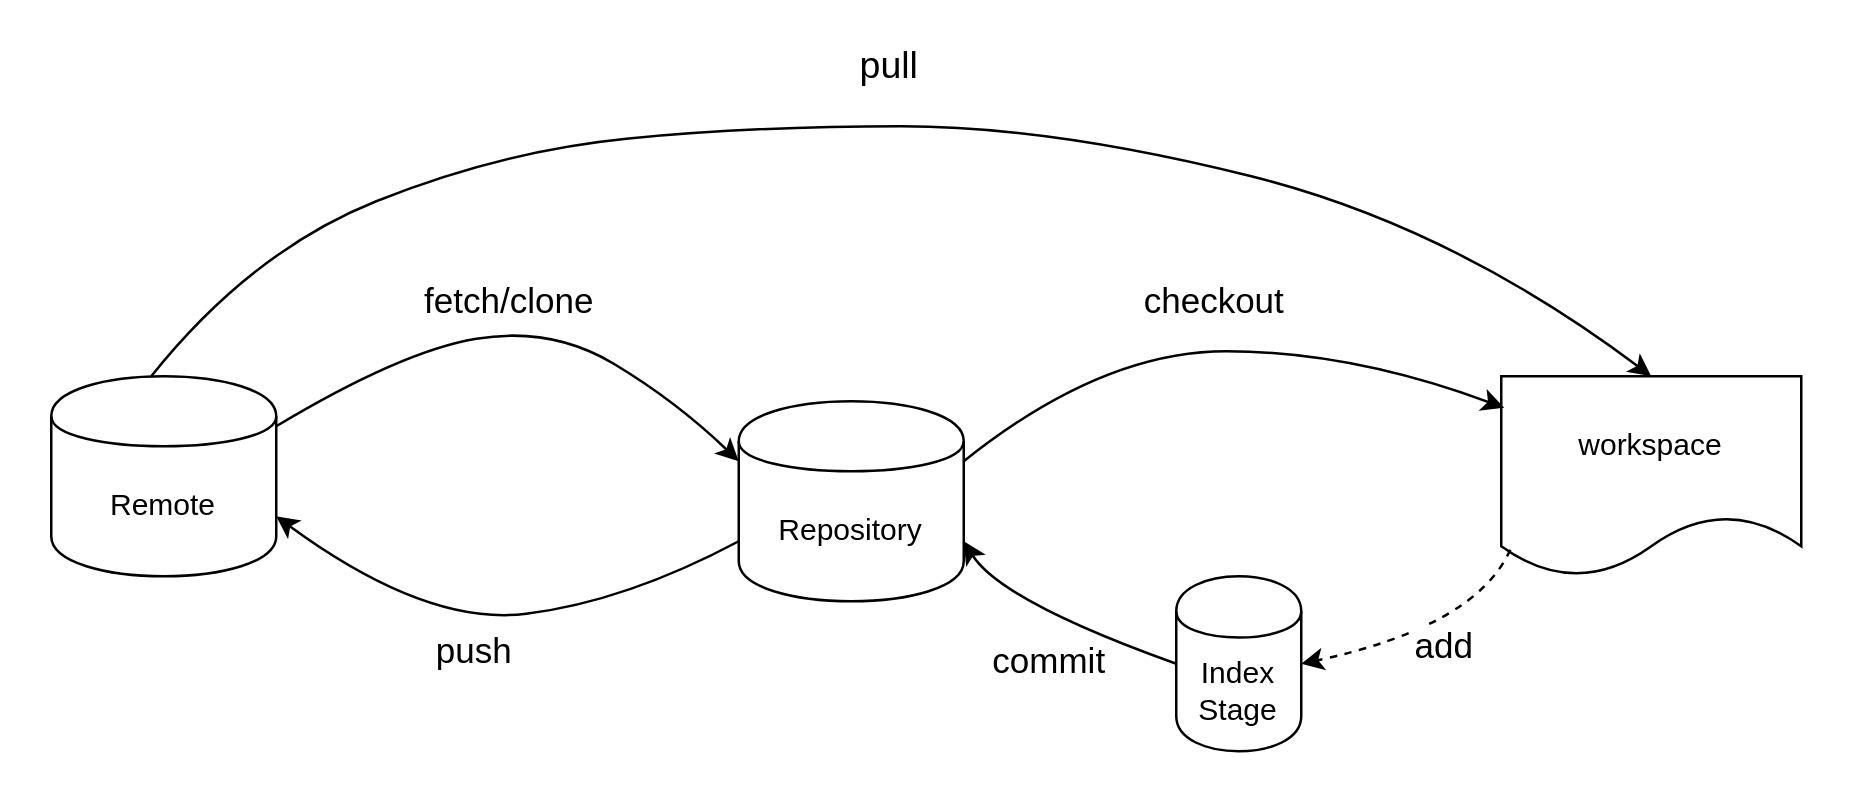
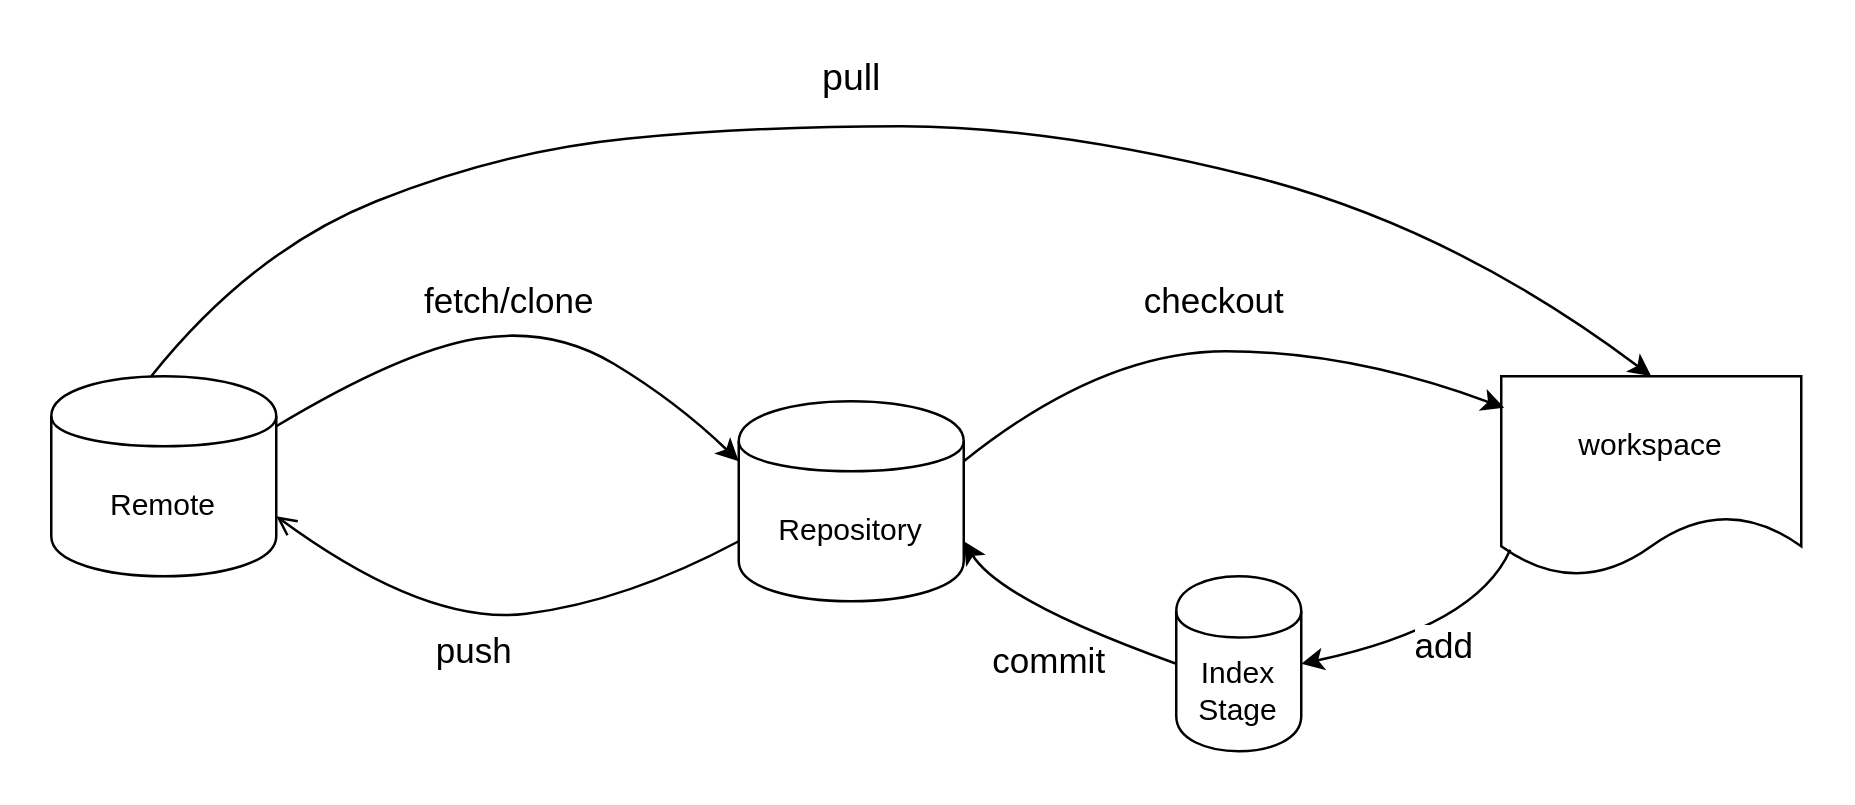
(889, 64) -> (851, 76)
(291, 527) -> (286, 524)
(1472, 597) -> (1472, 597)
